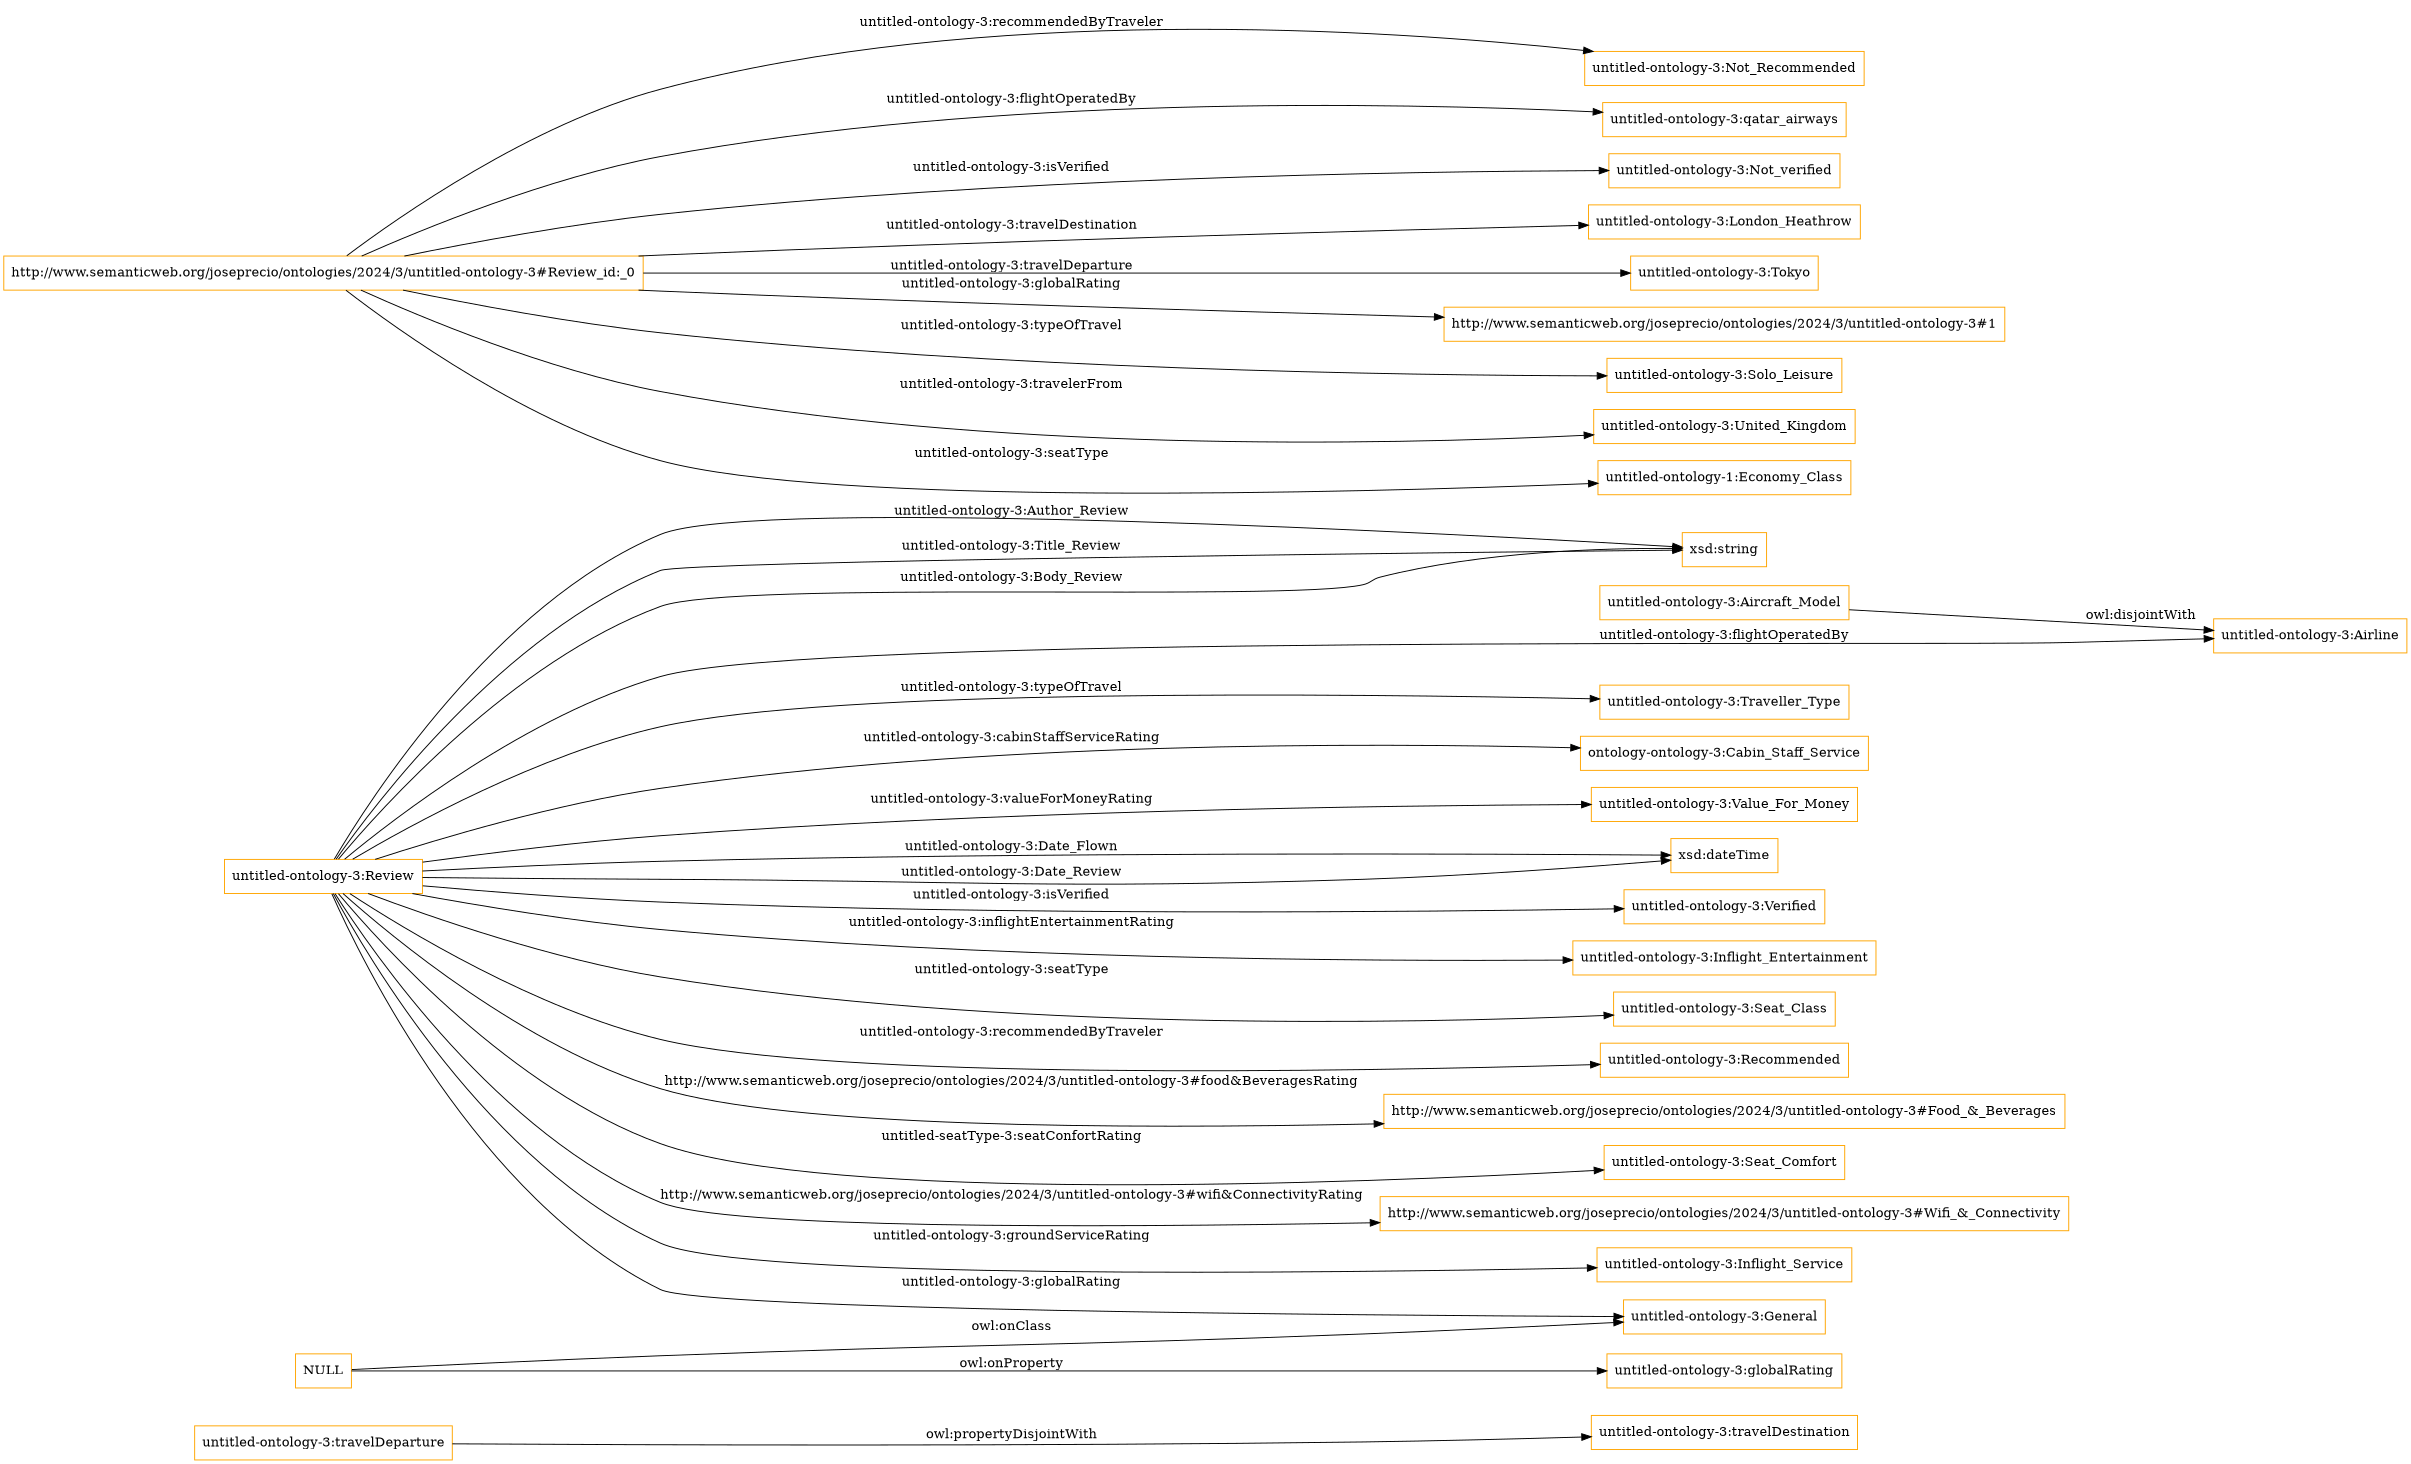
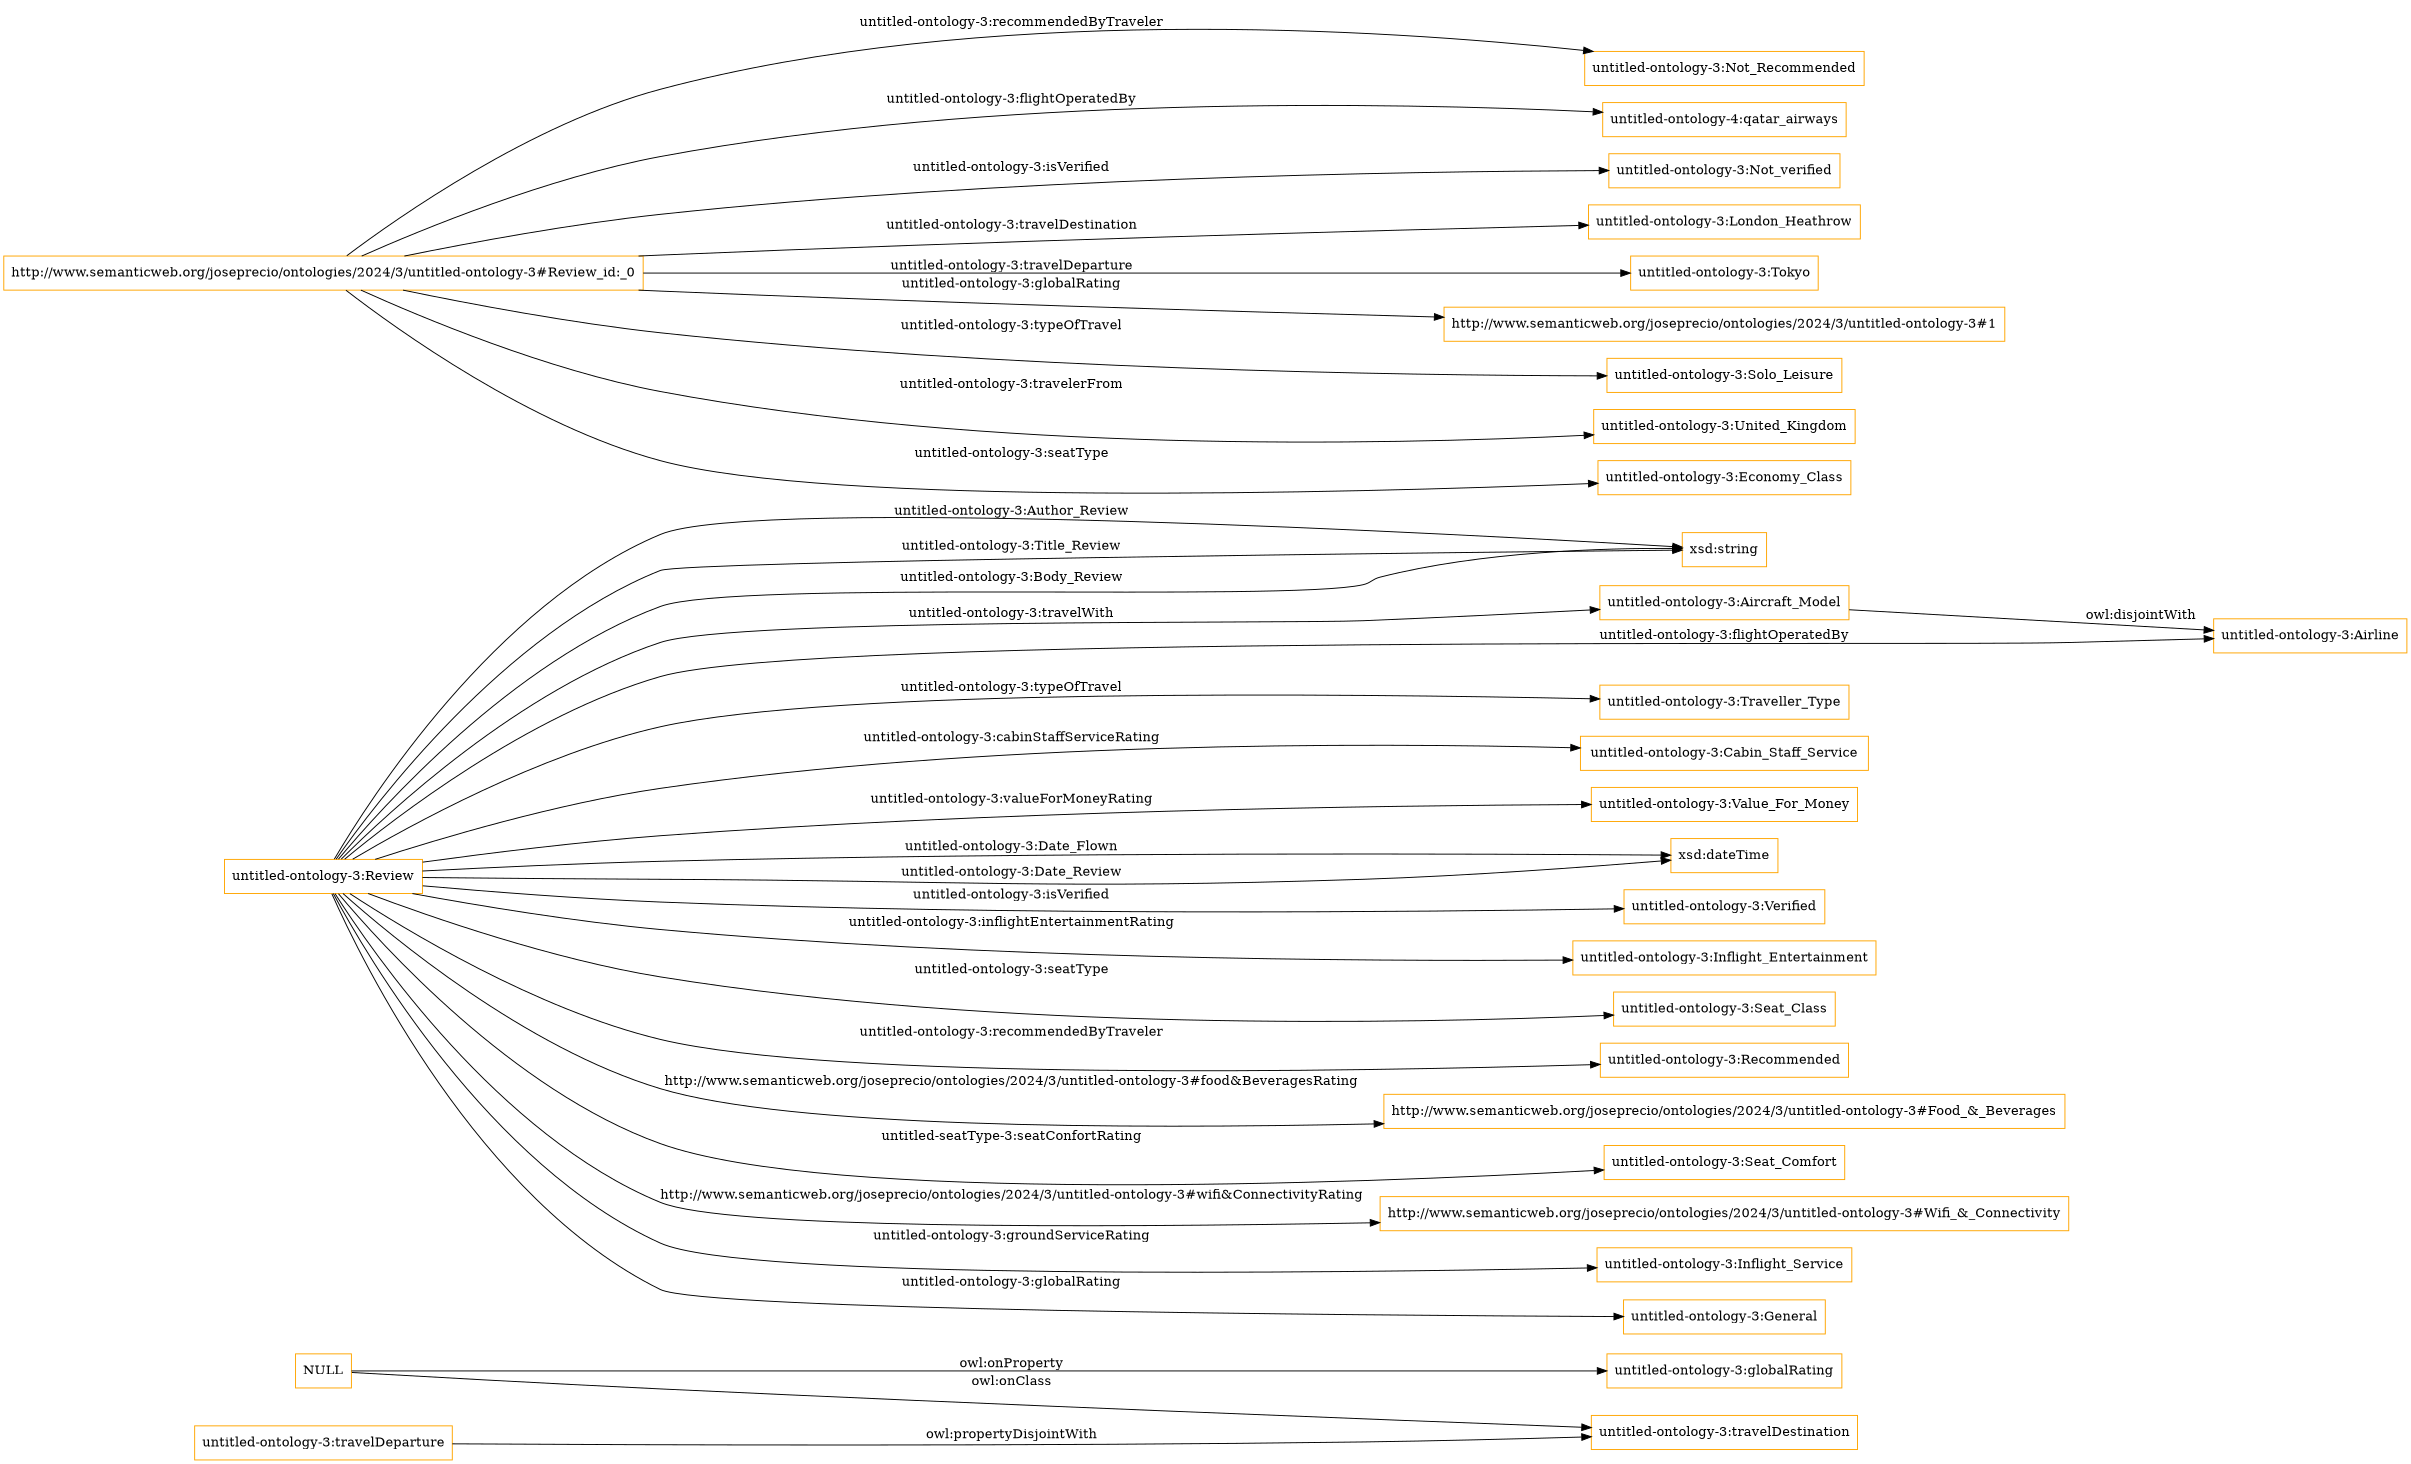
(1724, 120) -> (1724, 120)
(1724, 478) -> (1724, 478)
none -> (931, 625)
(1724, 753) -> (1724, 753)
(983, 1346) -> (967, 1403)
